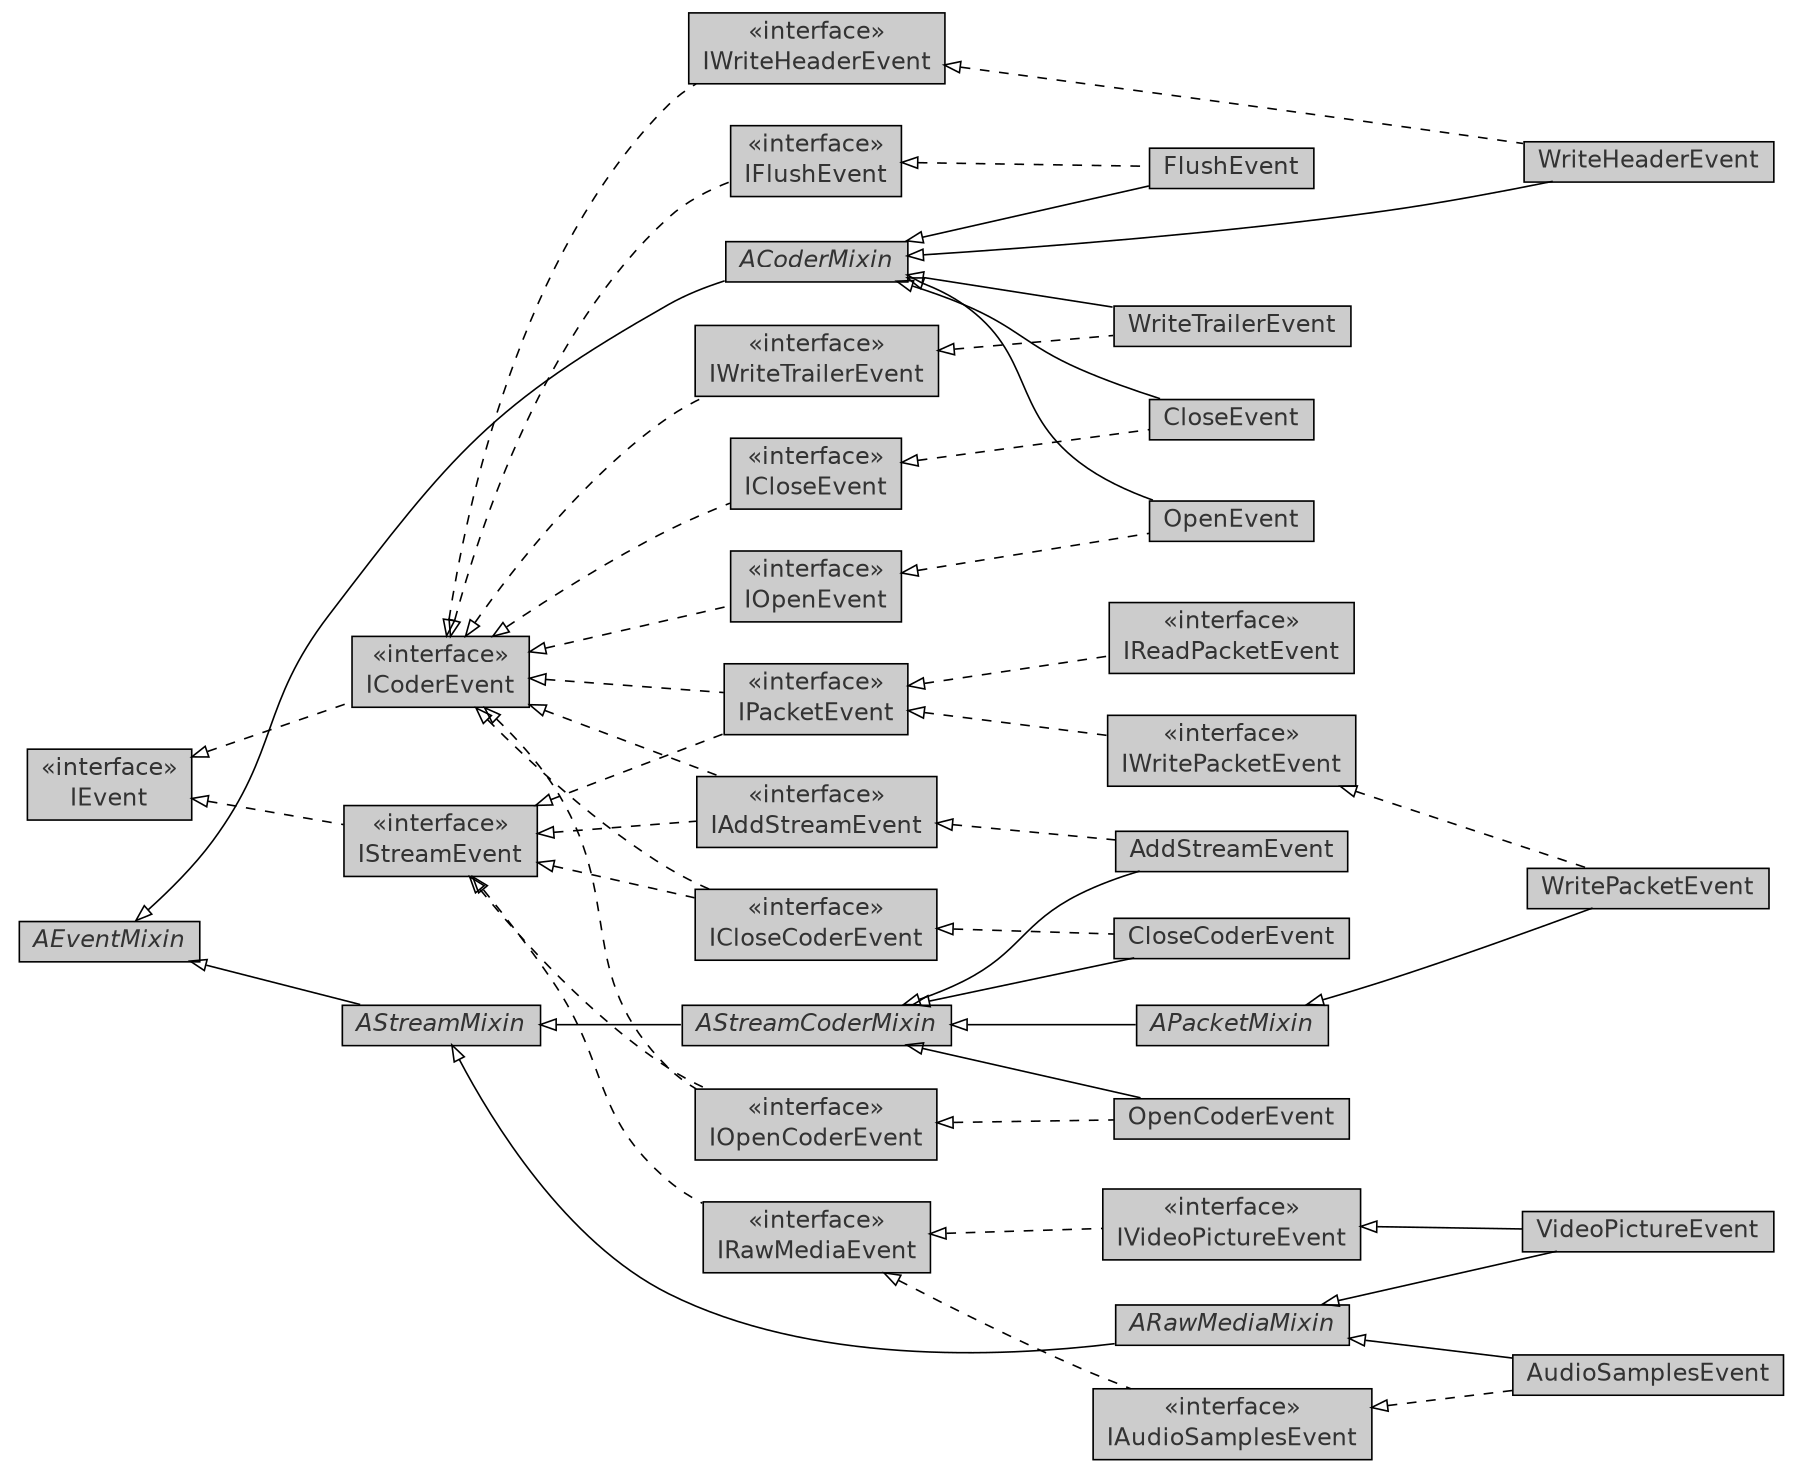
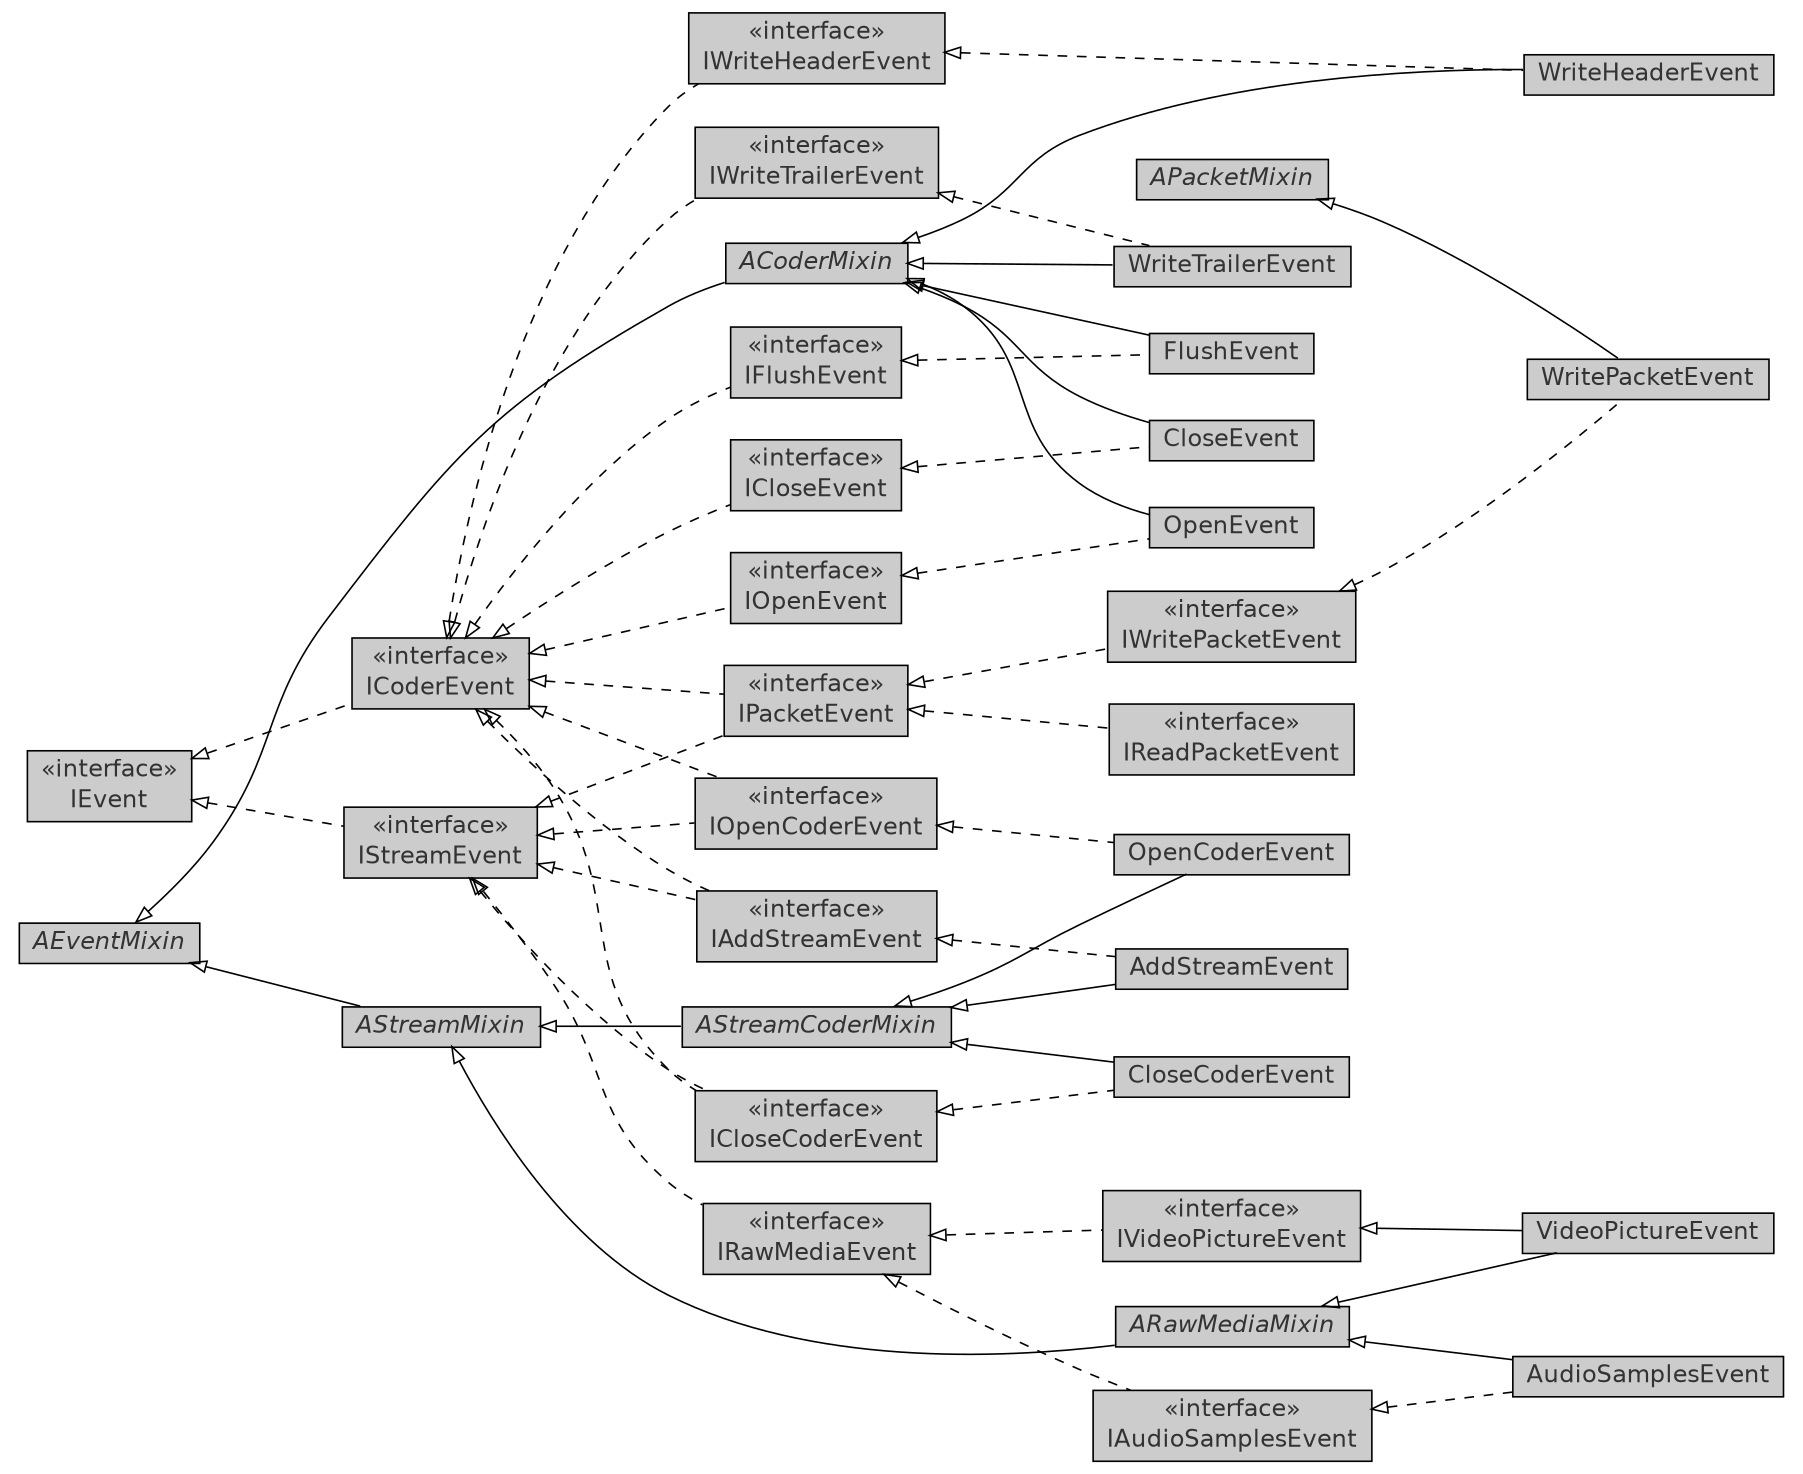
(1052, 1025) -> none
